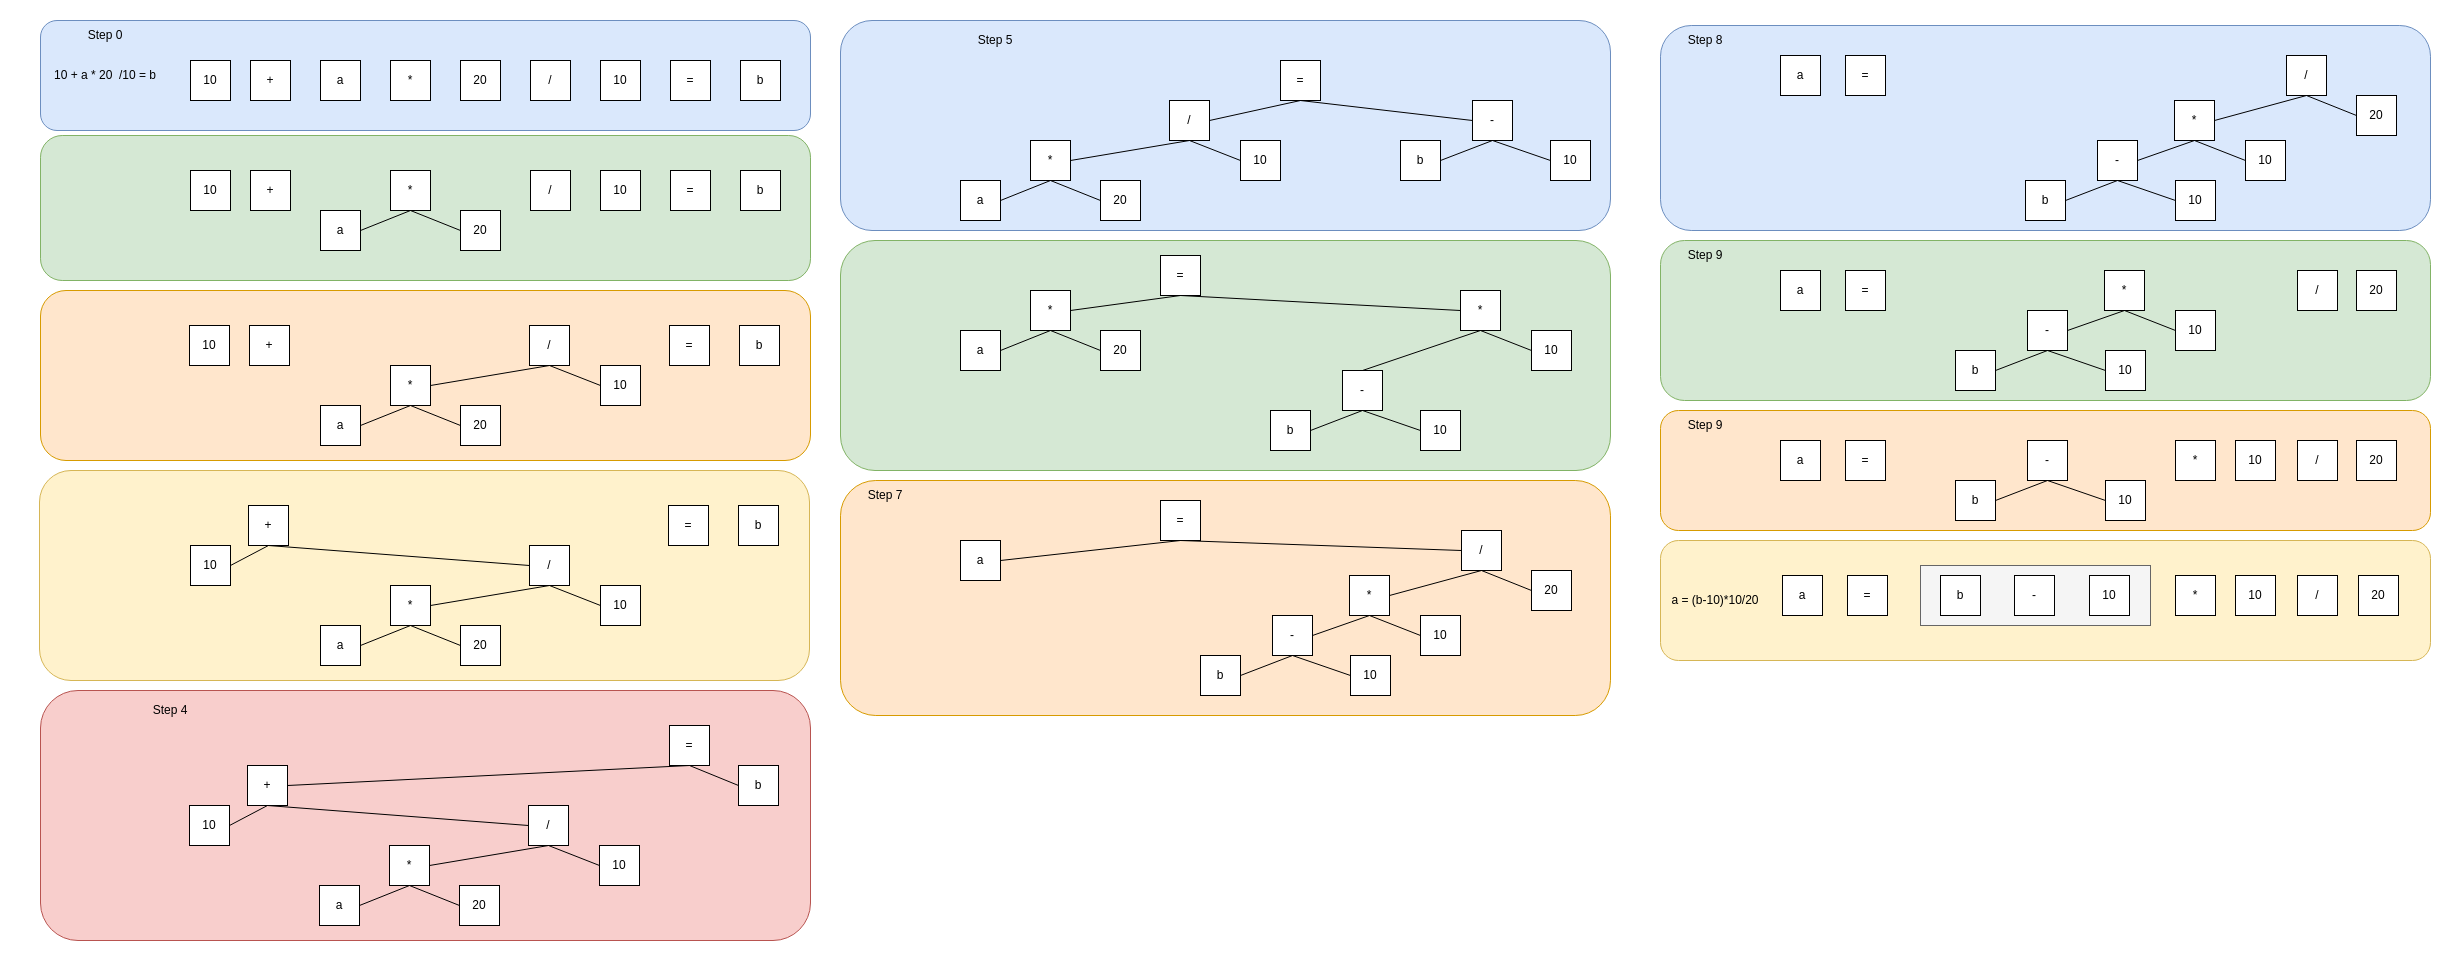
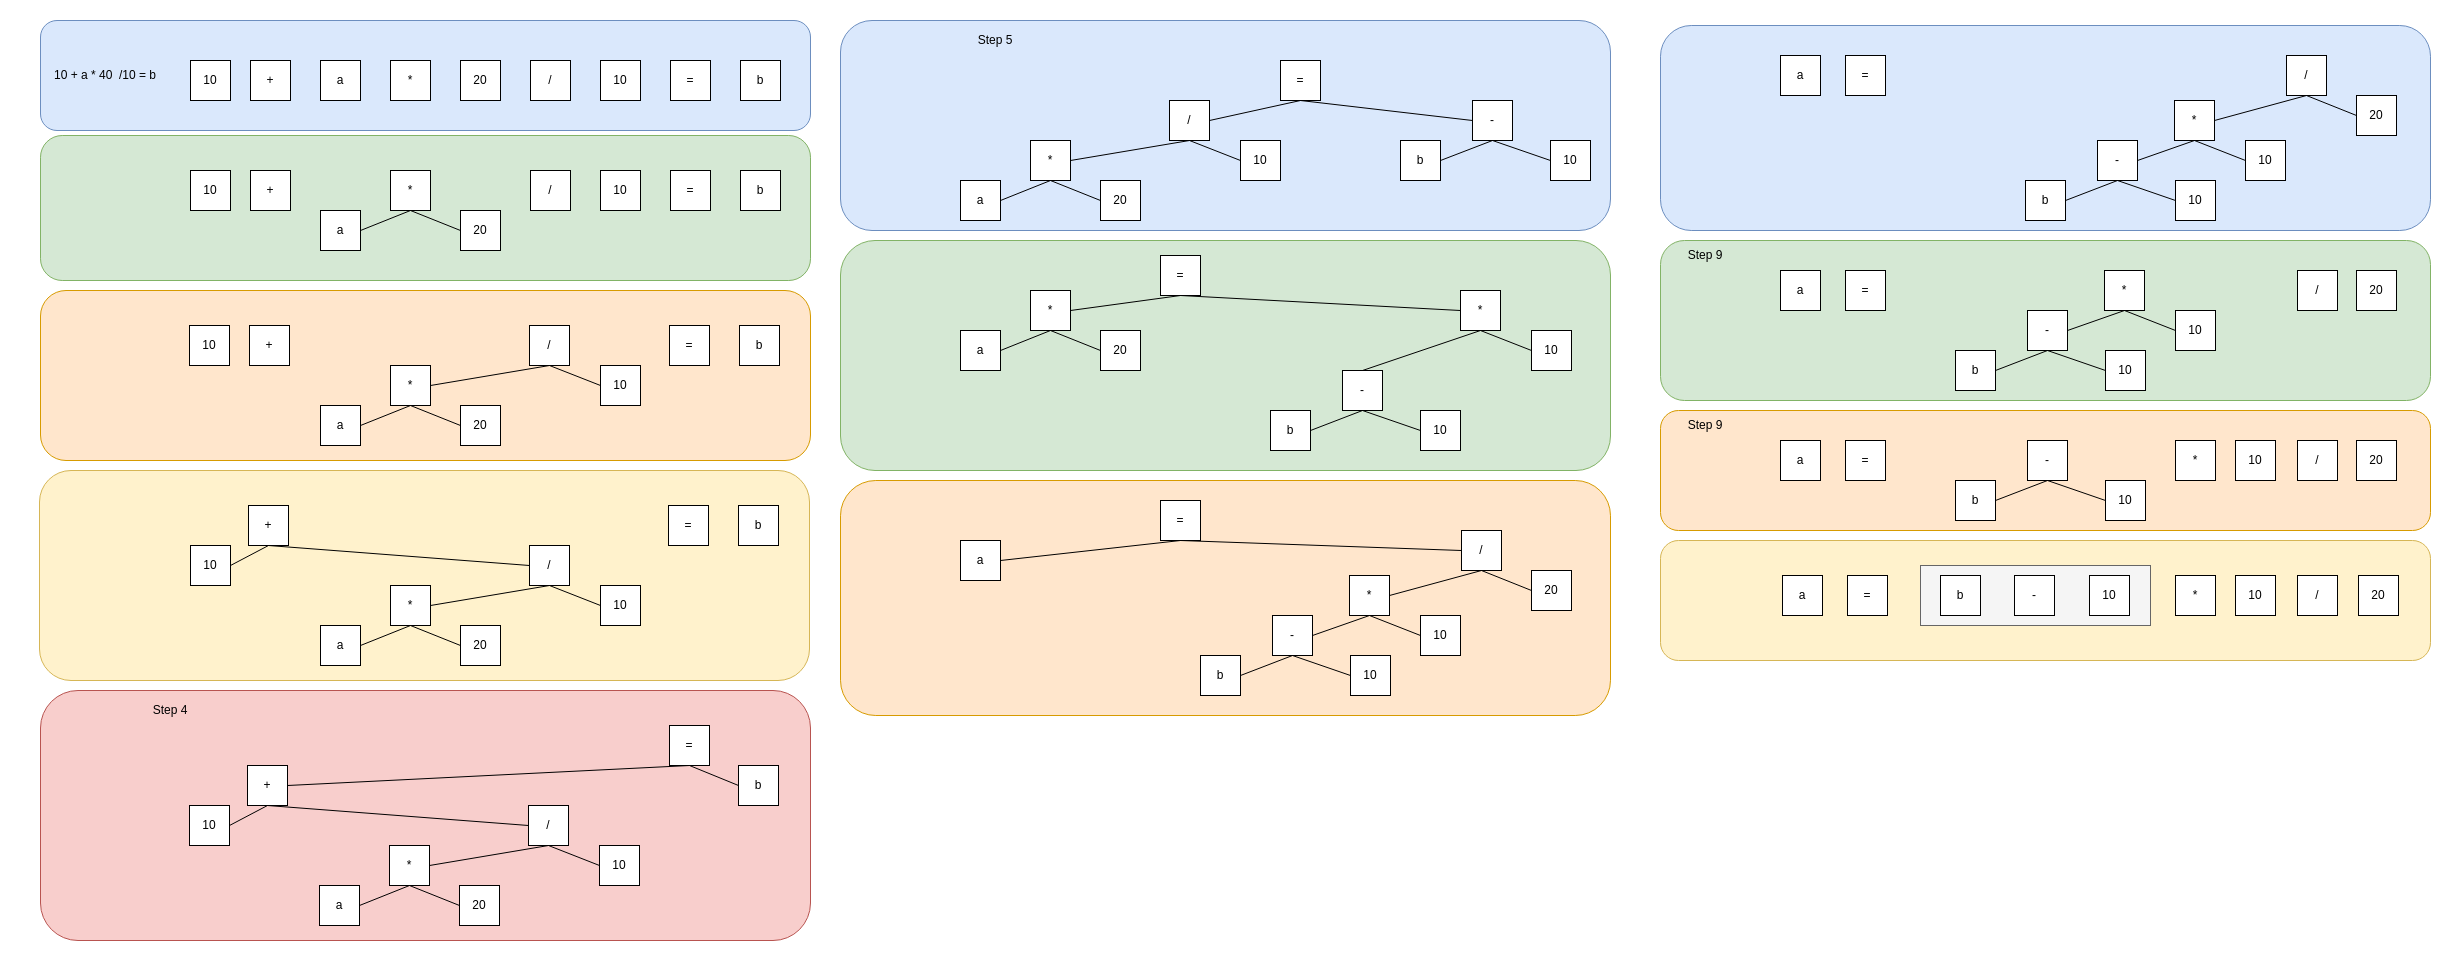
(106, 36) -> none
(1706, 41) -> none
(106, 76) -> (106, 76)
(886, 496) -> none
(1716, 601) -> none
